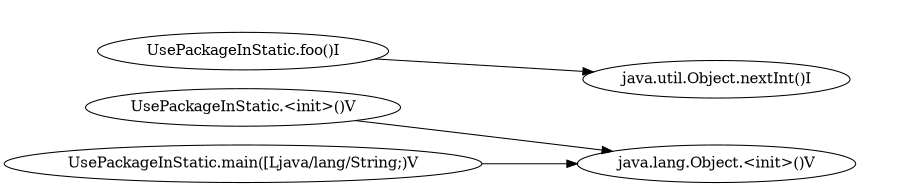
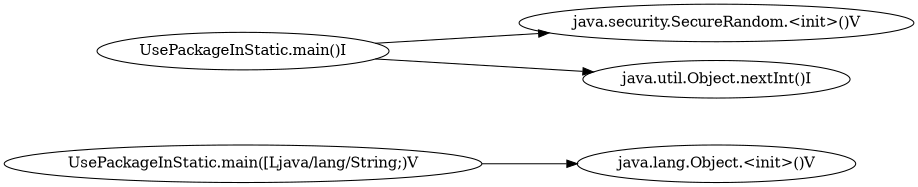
none -> (716, 23)
(243, 51) -> (243, 51)
(243, 107) -> none
